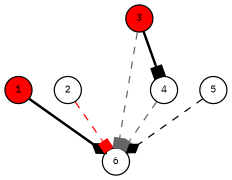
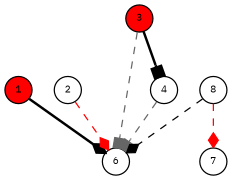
(213, 90) -> (213, 90)
(88, 121) -> (88, 120)
none -> (213, 162)
